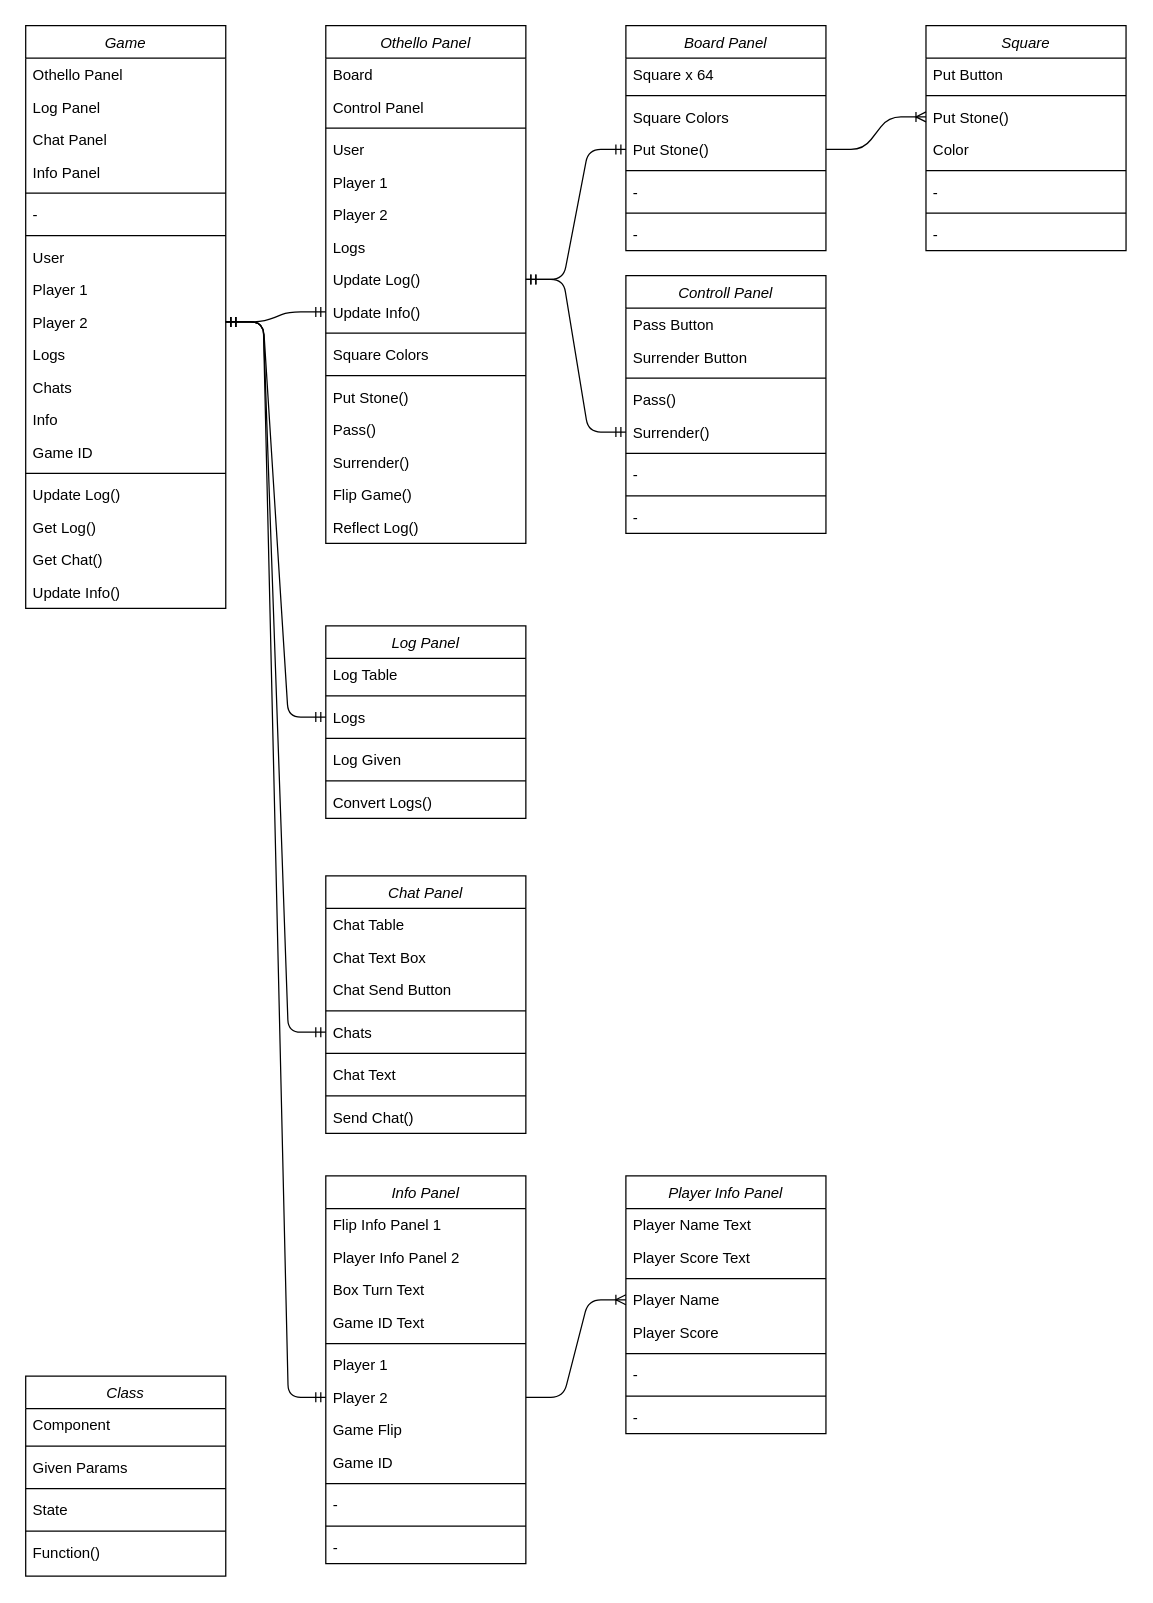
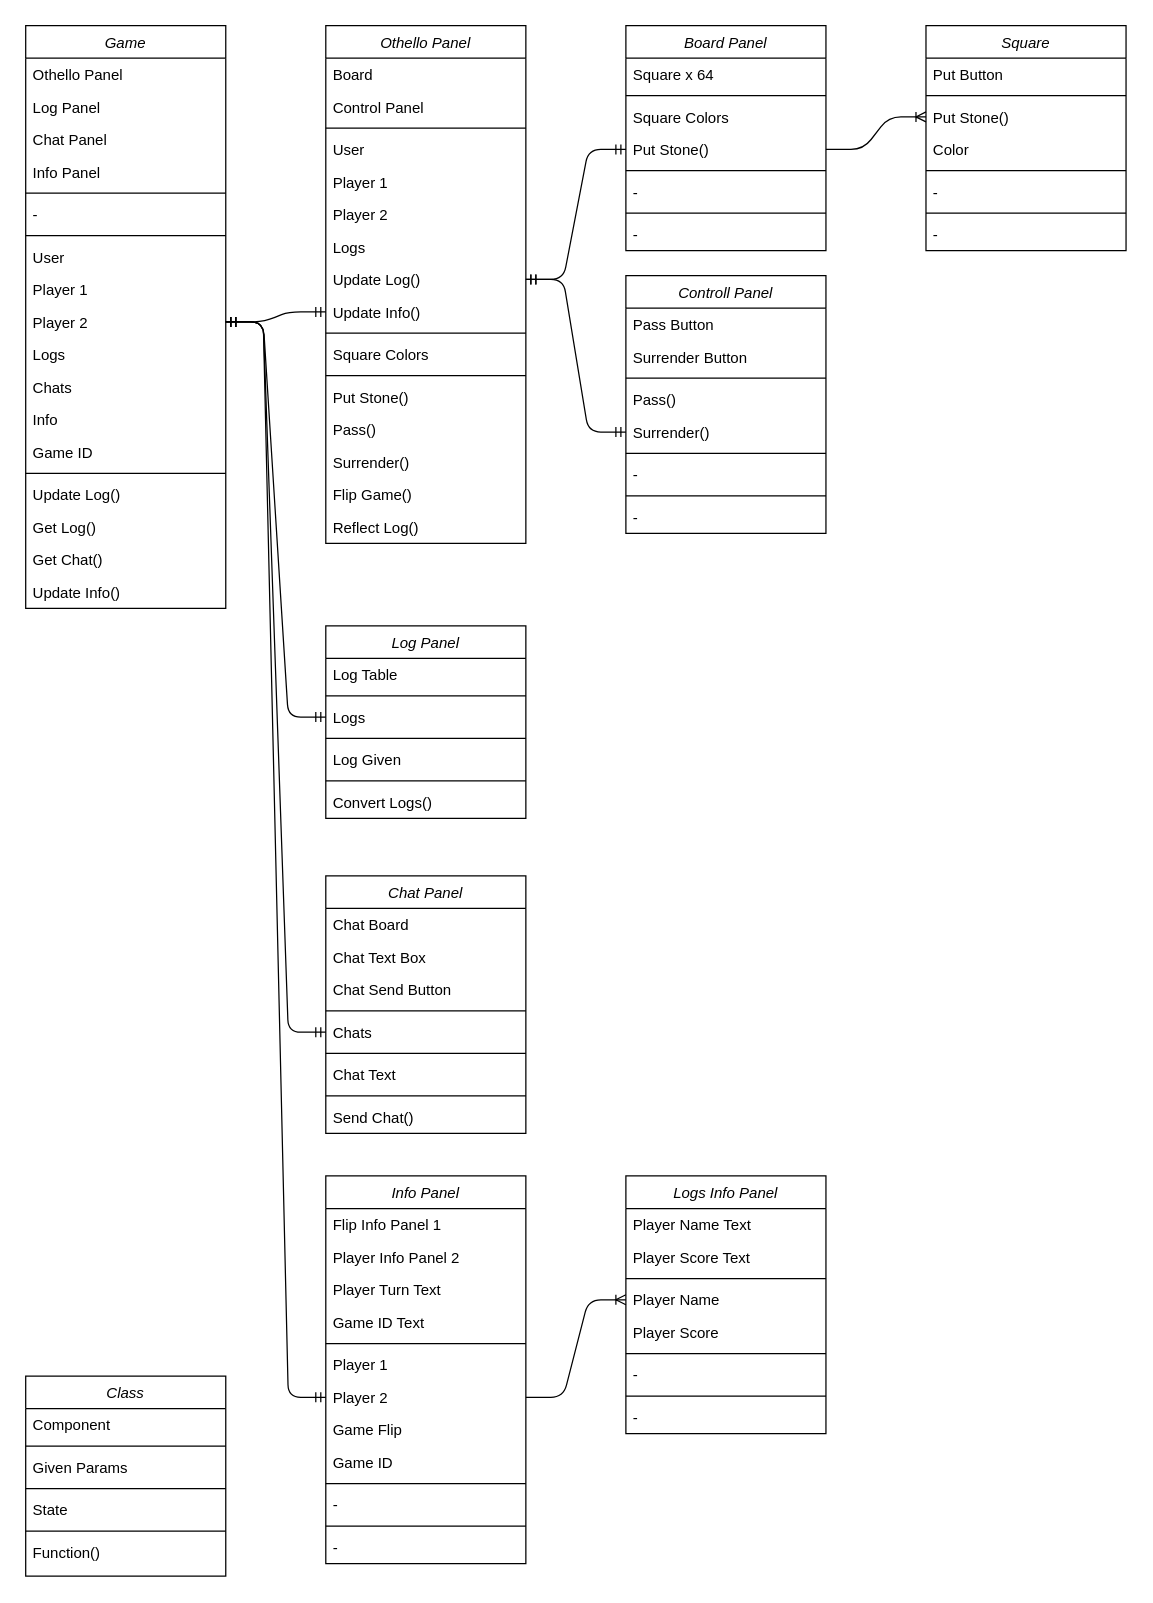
(371, 925) -> (373, 925)
(725, 1193) -> (725, 1193)
(383, 1290) -> (394, 1290)
